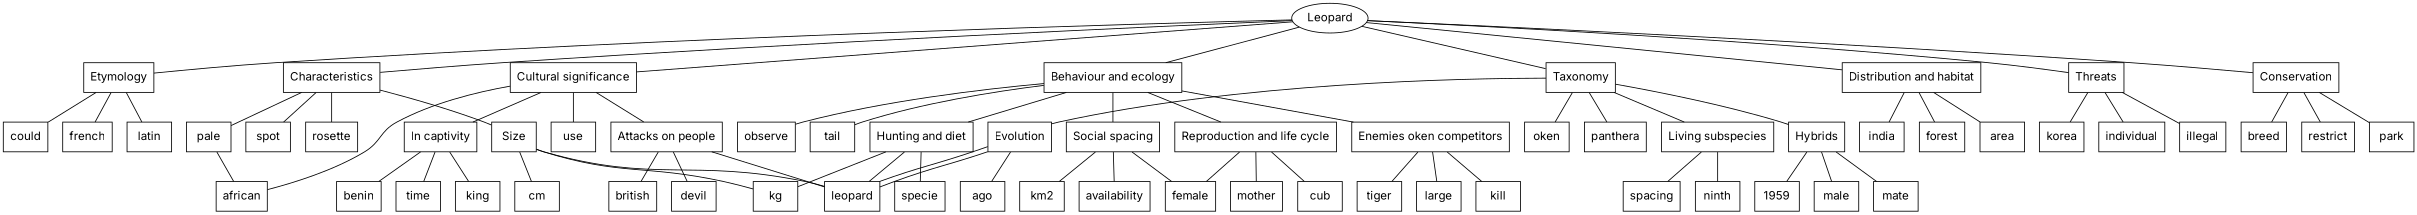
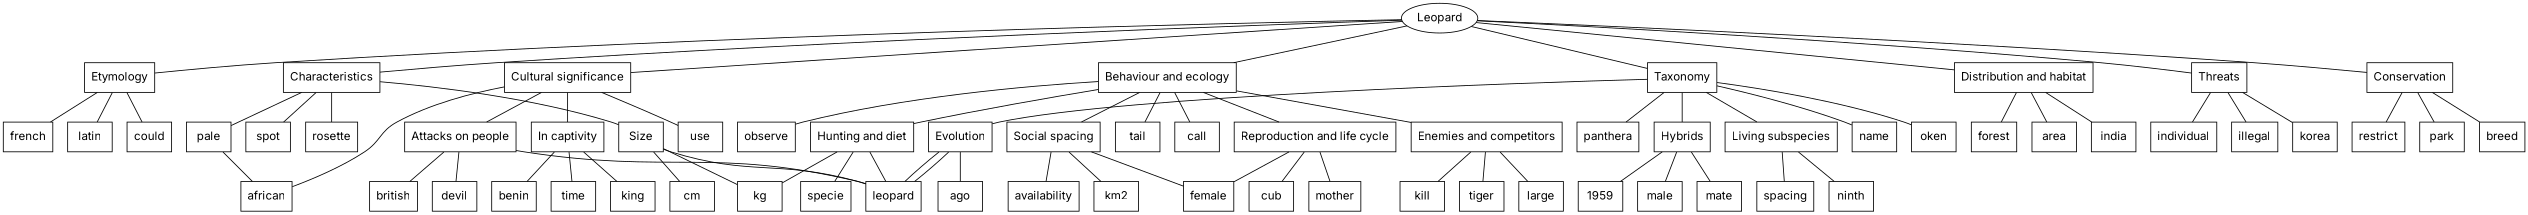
none -> (1197, 137)
(1431, 137) -> (1487, 137)
none -> (1874, 137)
